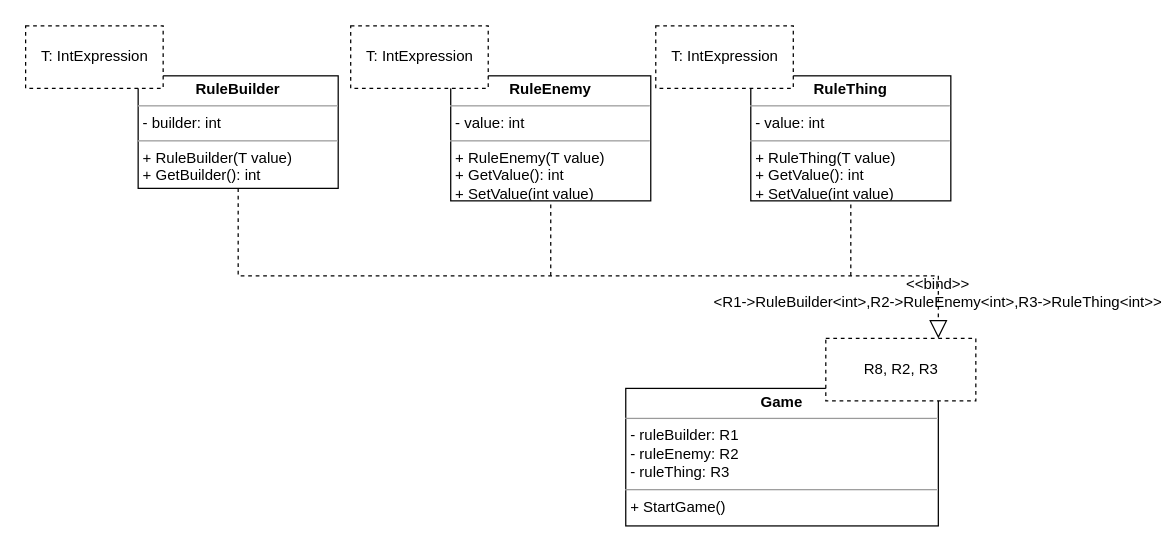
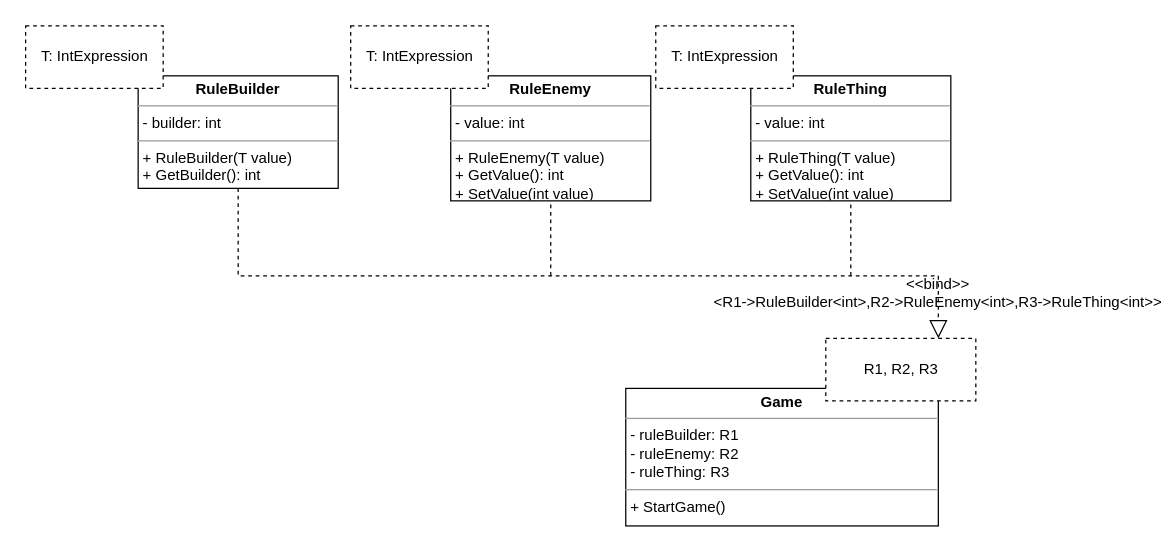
(901, 369) -> (901, 369)
